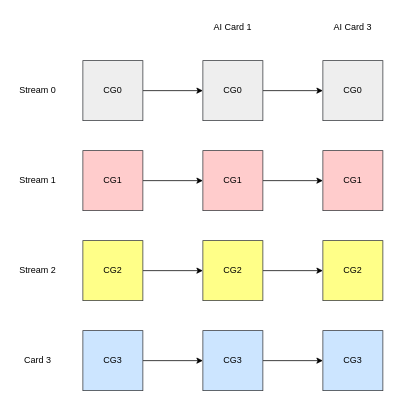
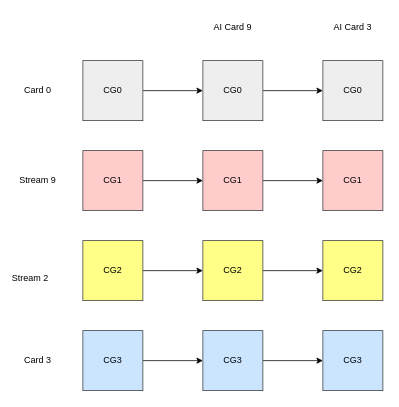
(233, 27) -> (233, 27)
(38, 90) -> (38, 90)
(38, 180) -> (38, 180)
(38, 270) -> (30, 278)
